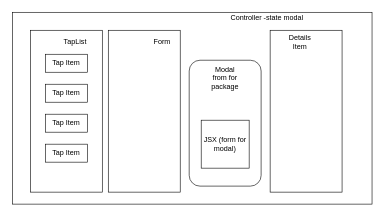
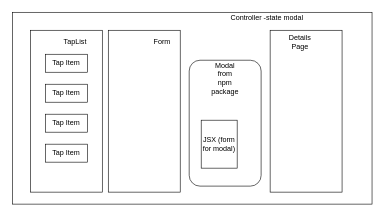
(300, 42) -> (300, 42)
(225, 78) -> (225, 78)
(225, 144) -> (219, 144)
